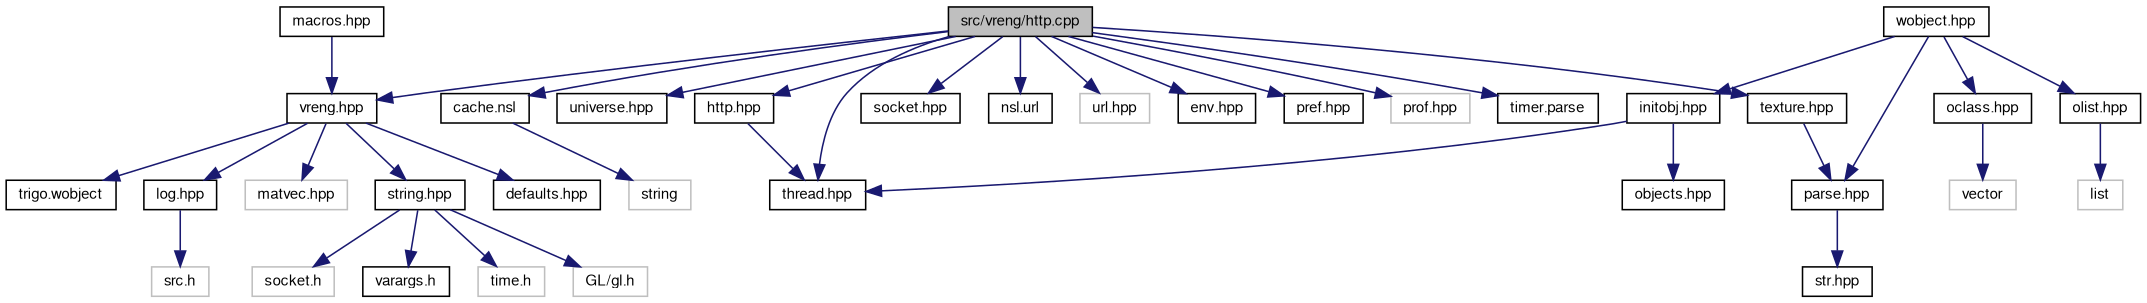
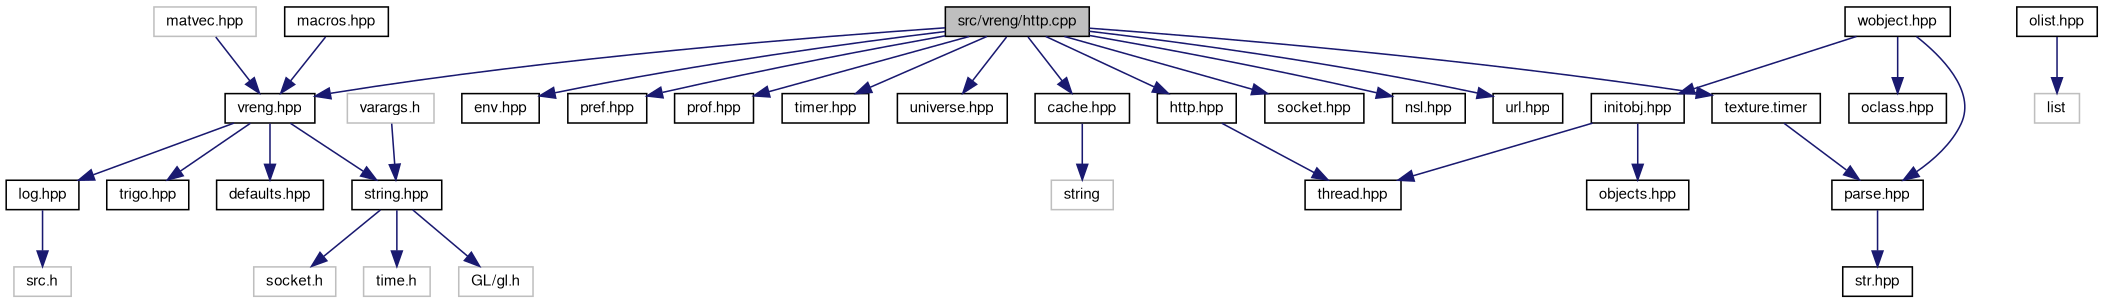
(2011, 61) -> none
(858, 82) -> none
(485, 108) -> (1082, 108)
(1020, 108) -> (1429, 108)
(1115, 108) -> (1528, 108)
(1430, 108) -> (714, 108)
(1548, 108) -> (825, 108)
(1797, 108) -> (1766, 108)
(317, 145) -> (233, 59)
(61, 195) -> (148, 195)
(1983, 195) -> none
(414, 231) -> (393, 144)
(406, 282) -> (391, 108)
